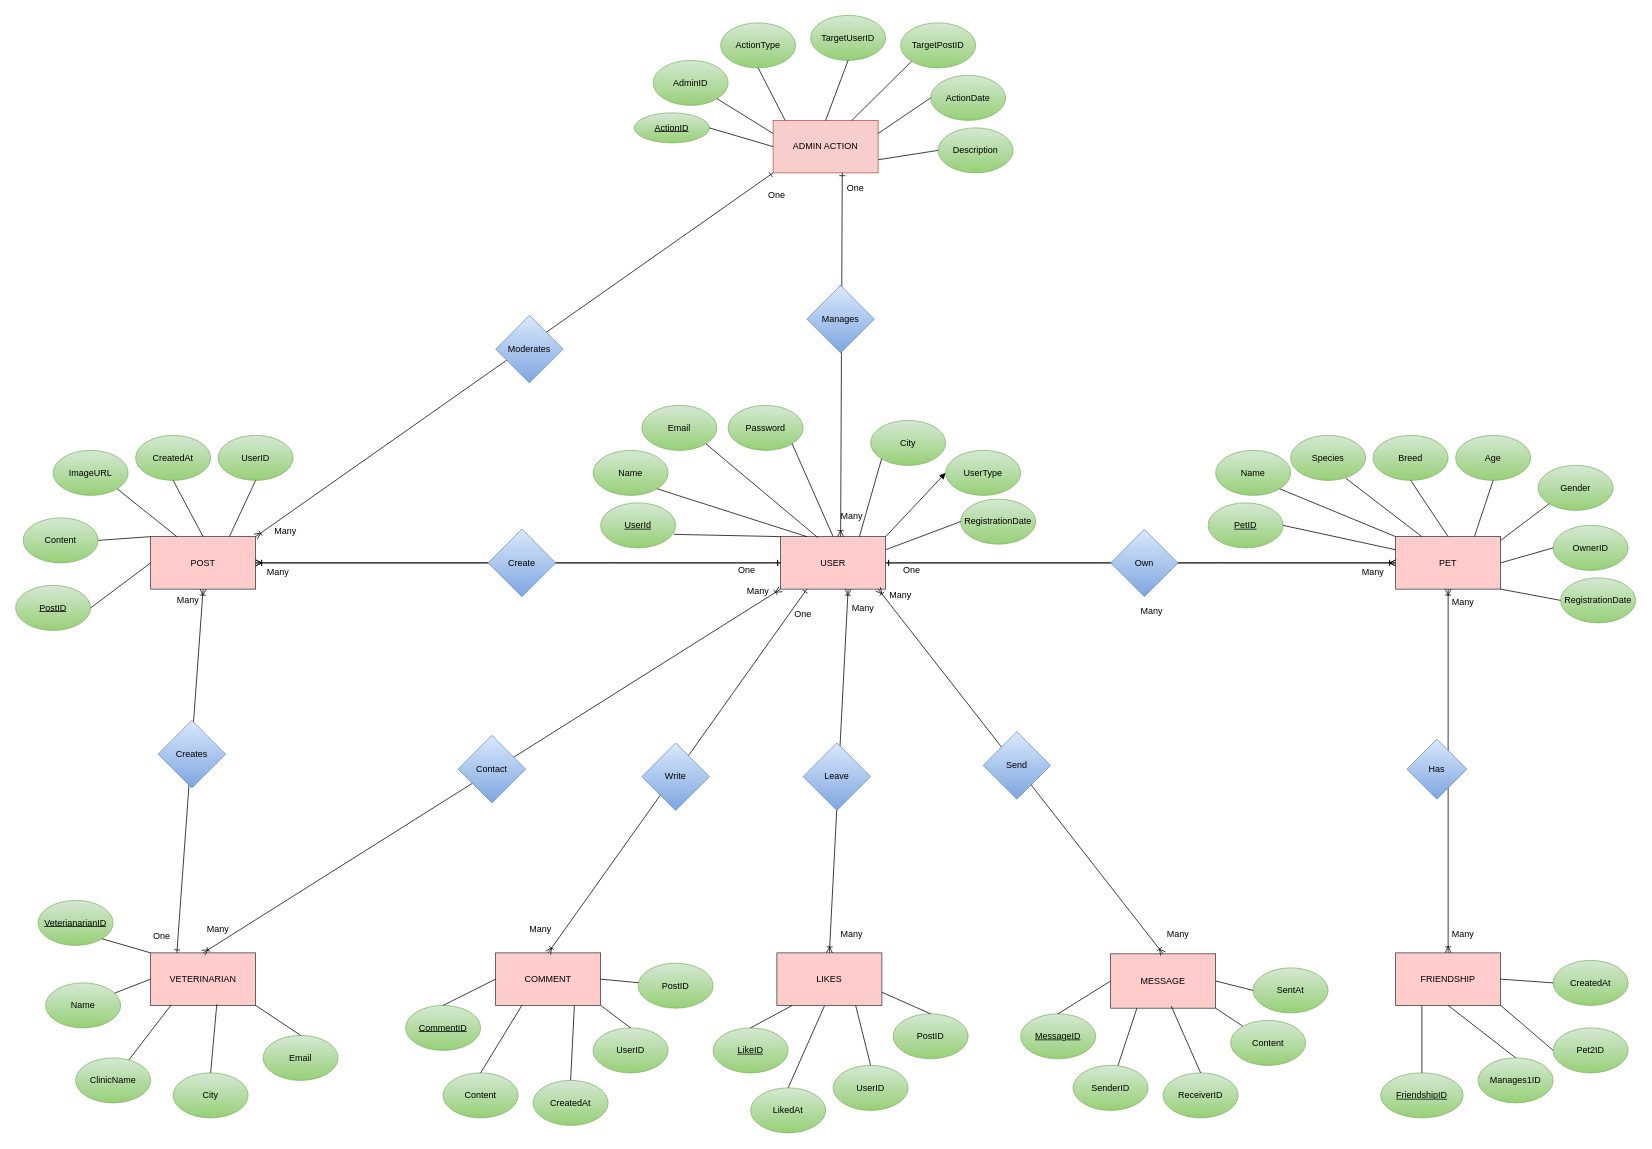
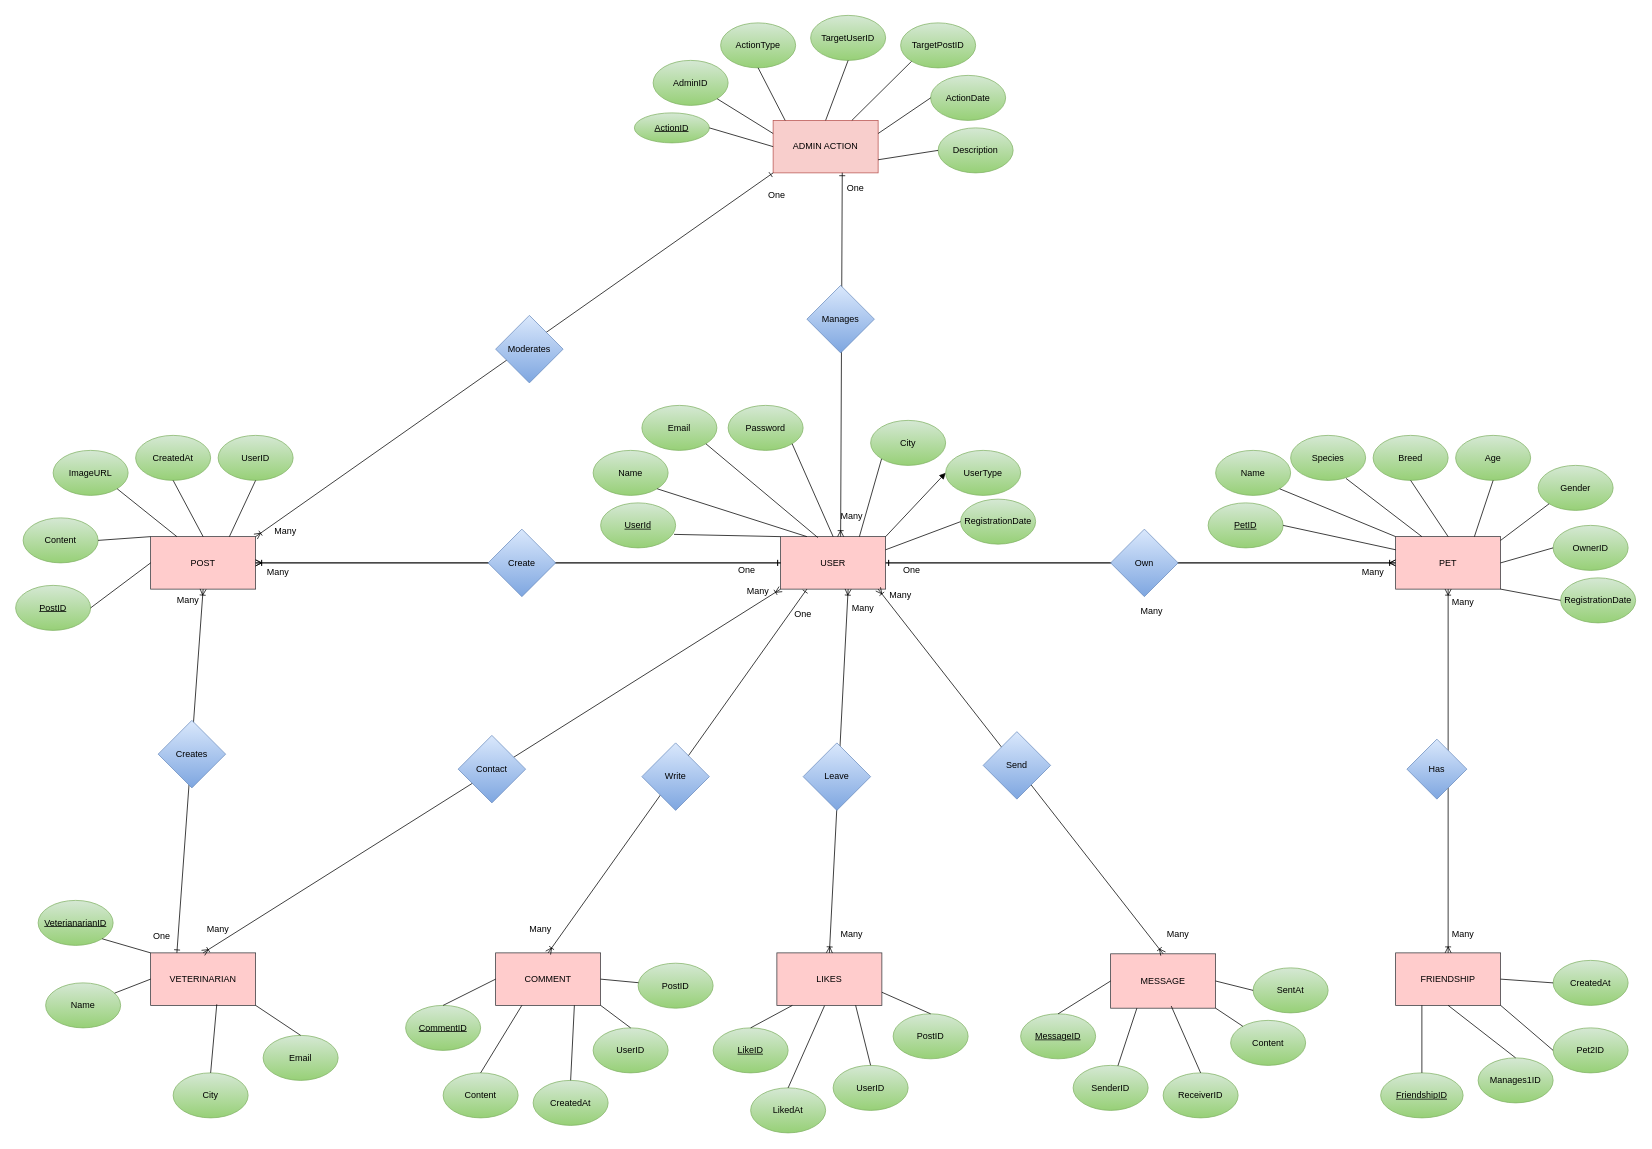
(150, 1032) -> none
(113, 1080) -> none
